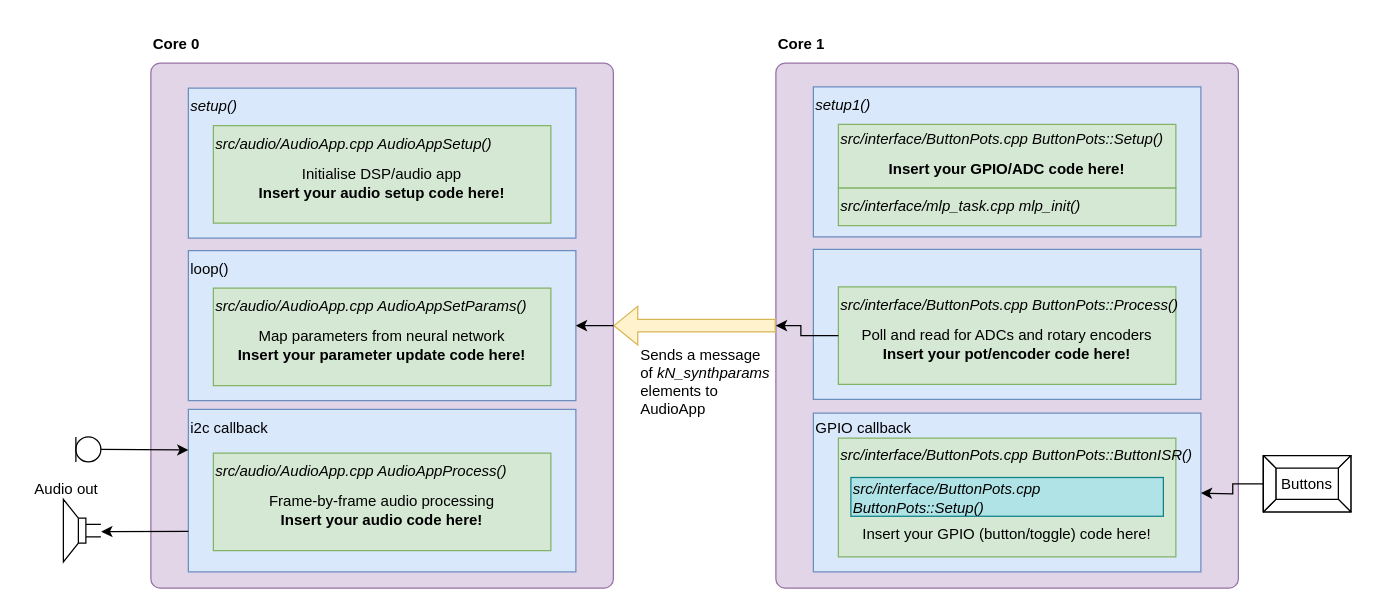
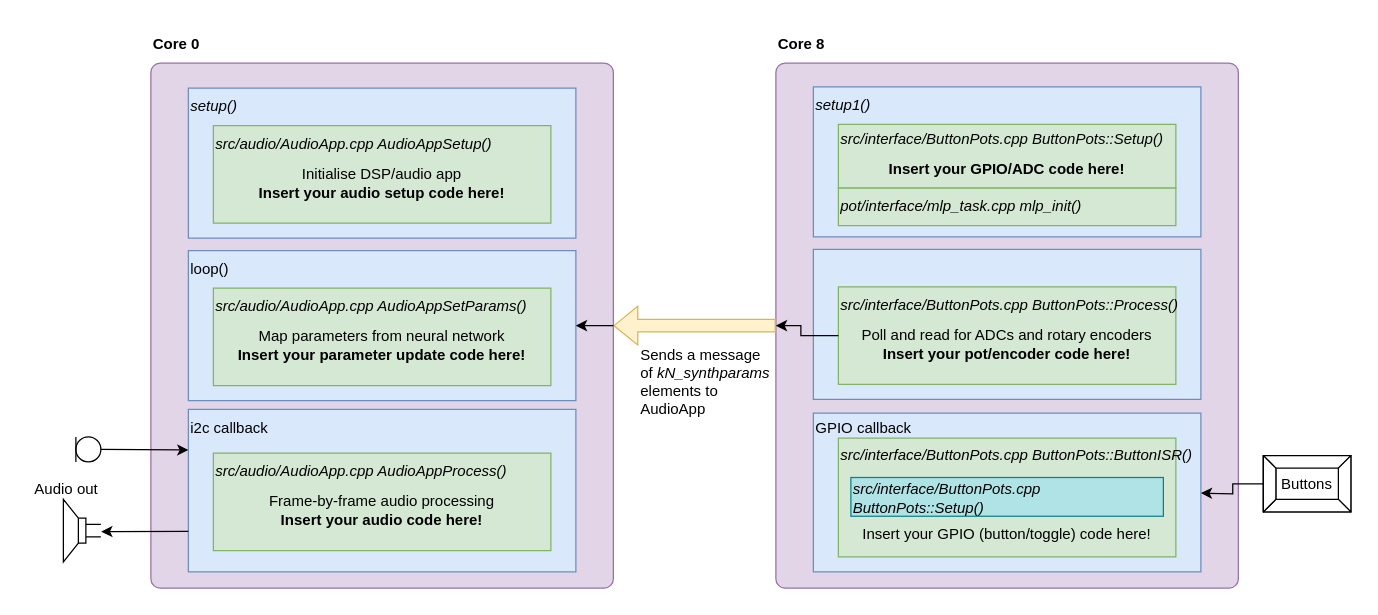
(801, 44) -> (801, 44)
(982, 207) -> (982, 207)
